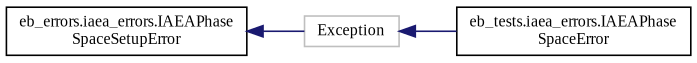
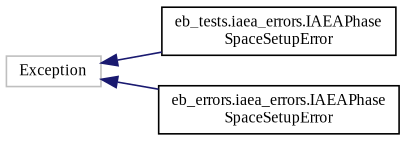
(284, 31) -> (138, 86)
(574, 31) -> (279, 31)
